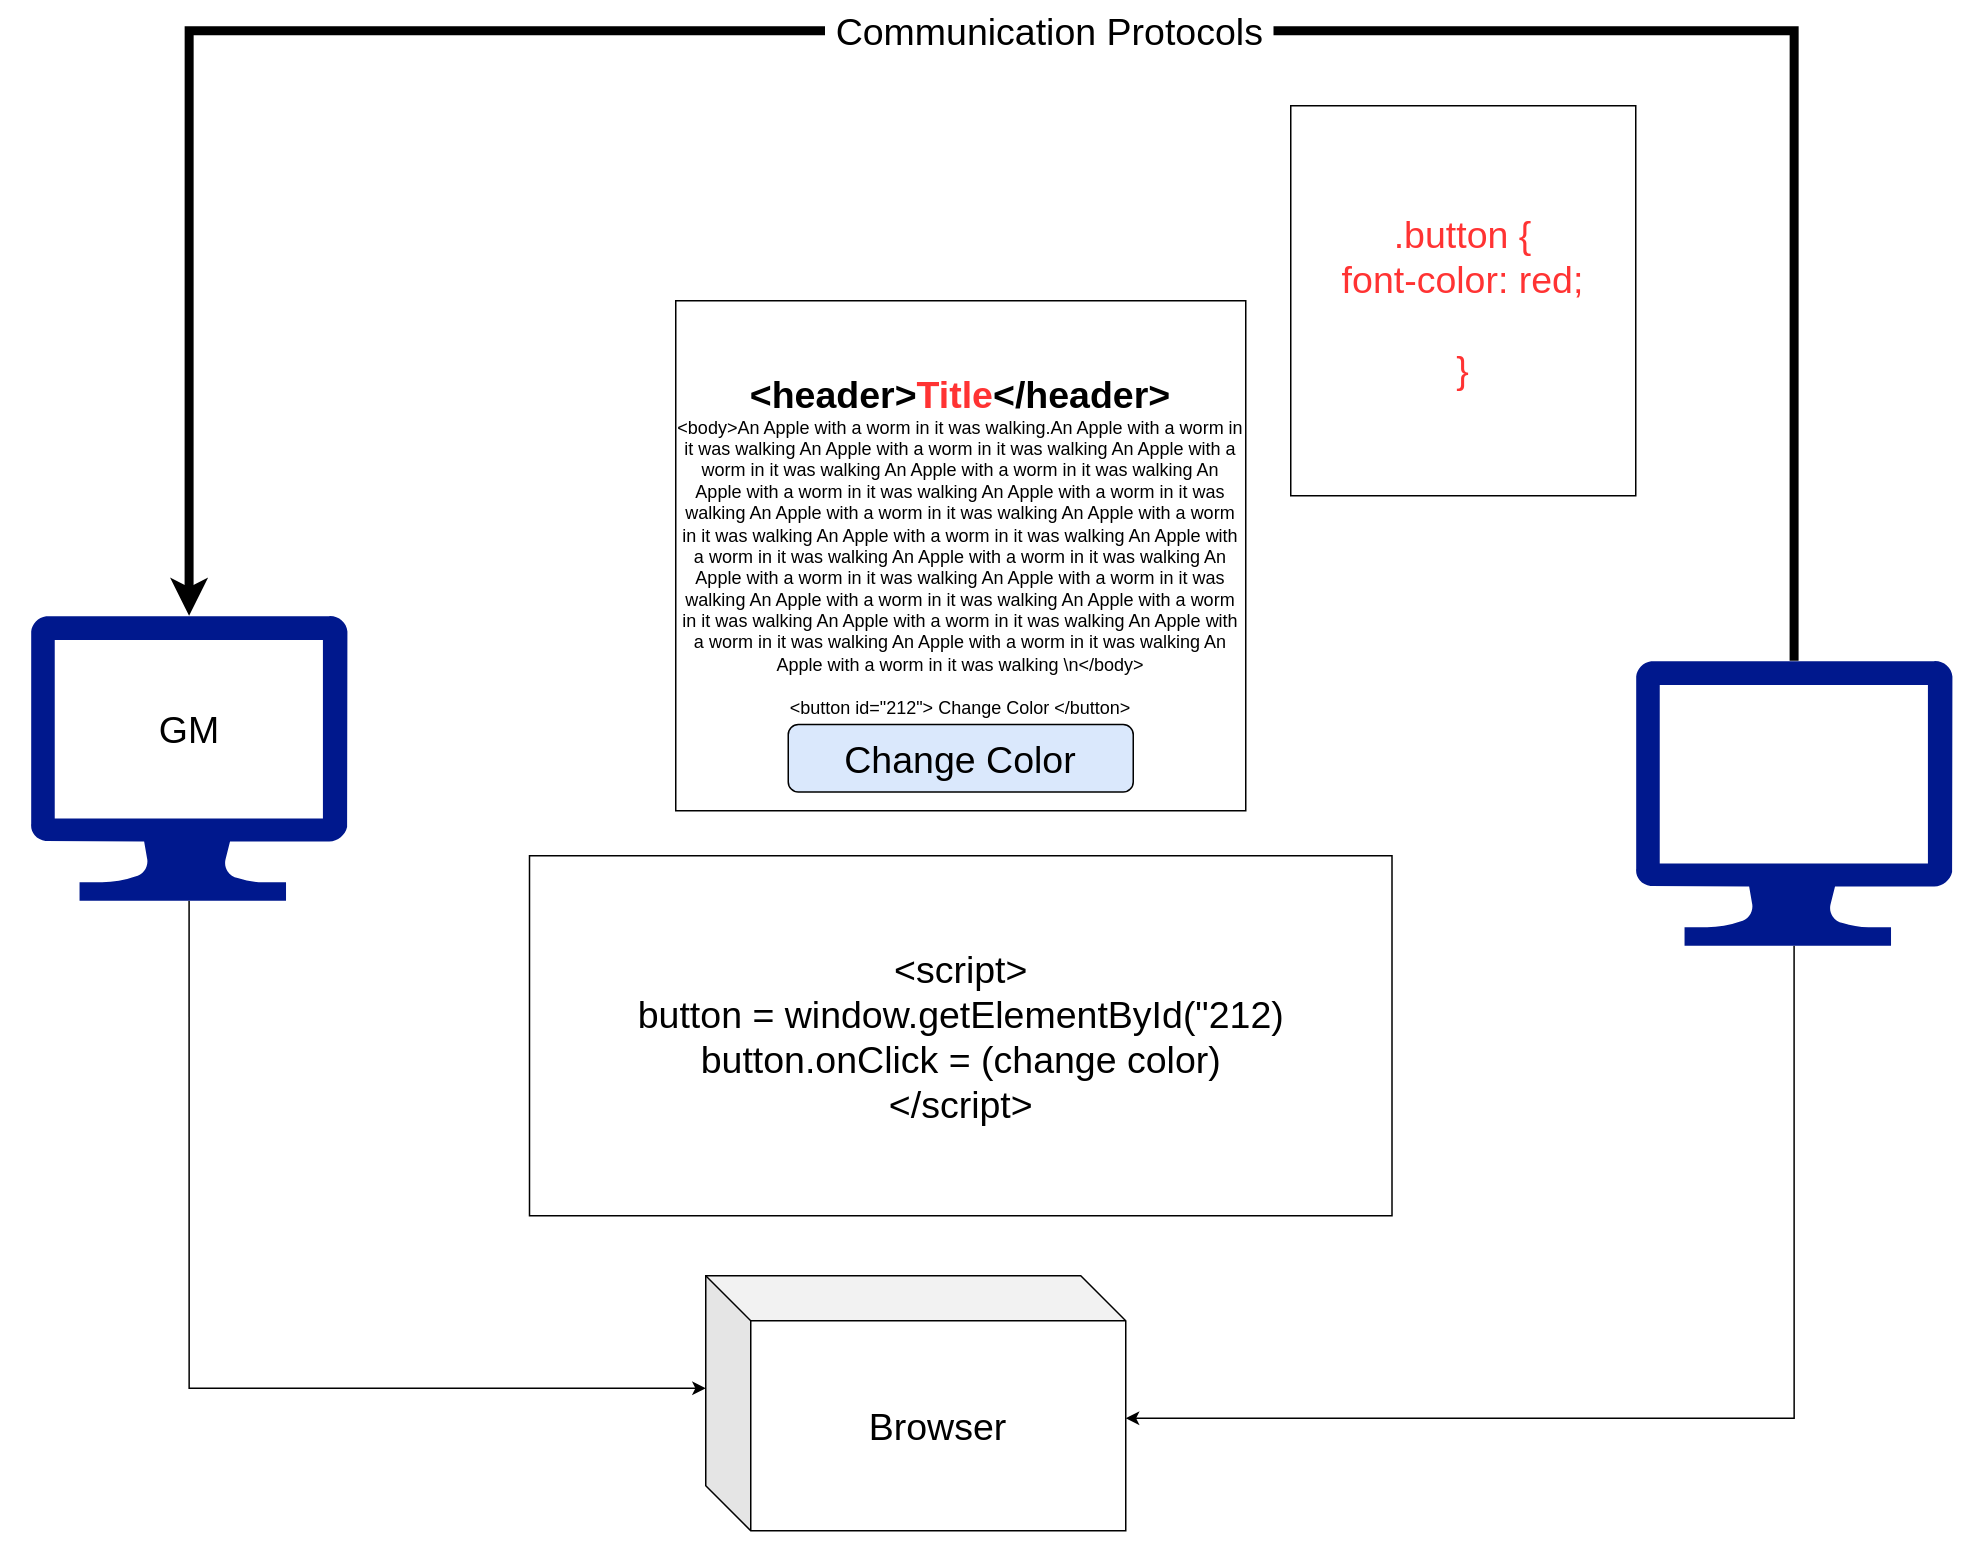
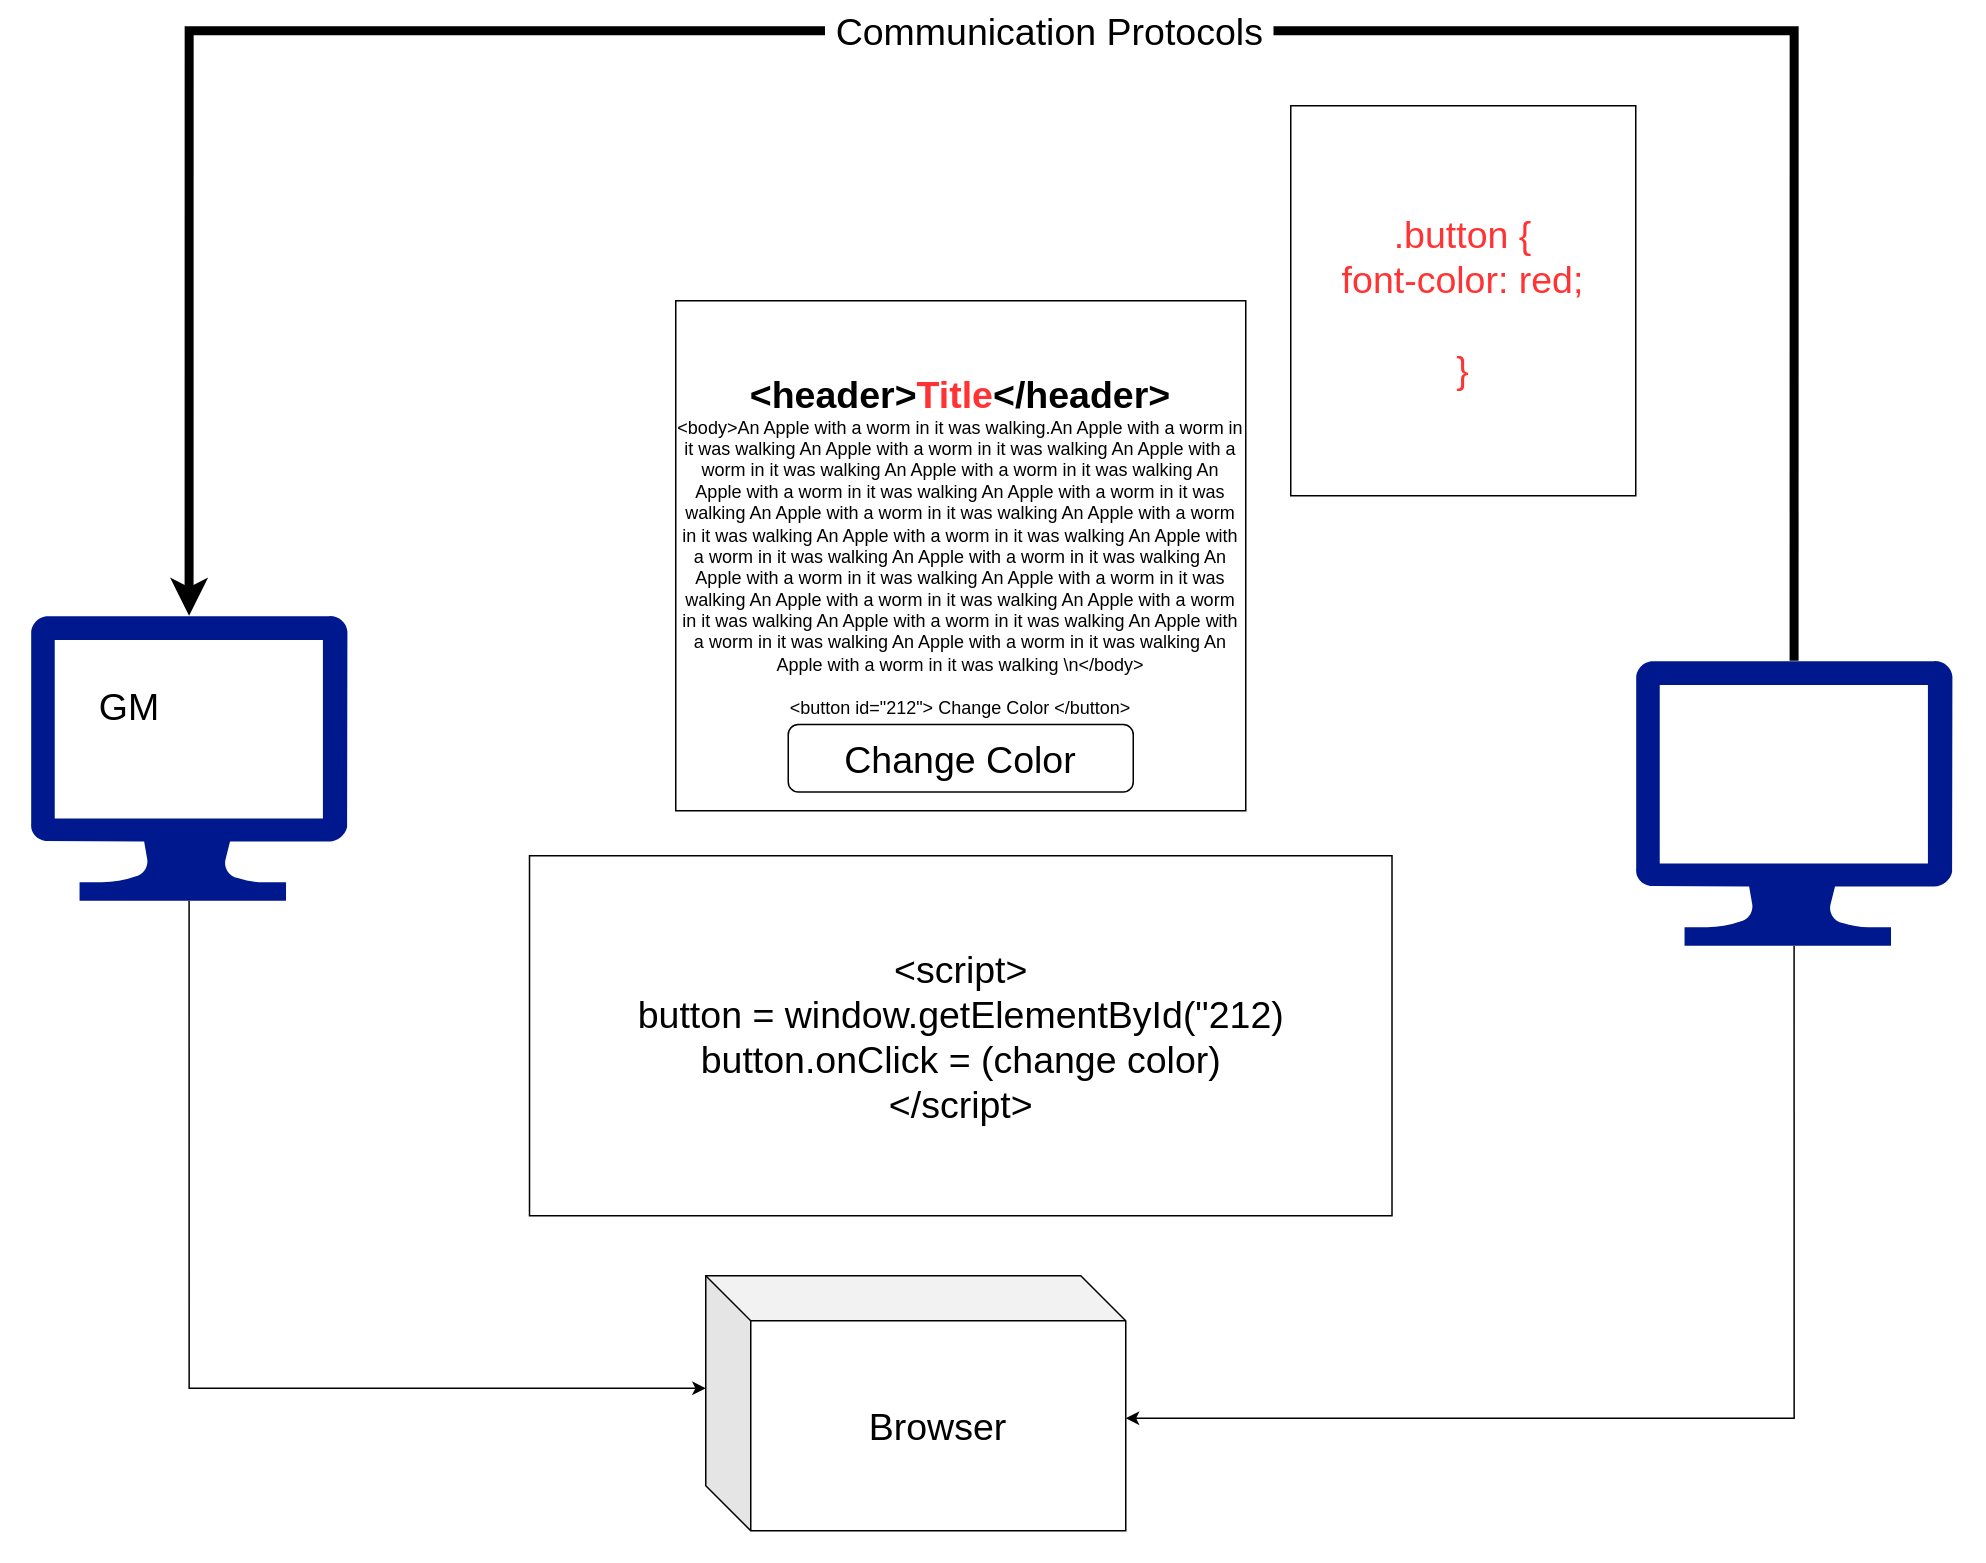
(189, 728) -> (129, 706)
(961, 758) -> (961, 758)
